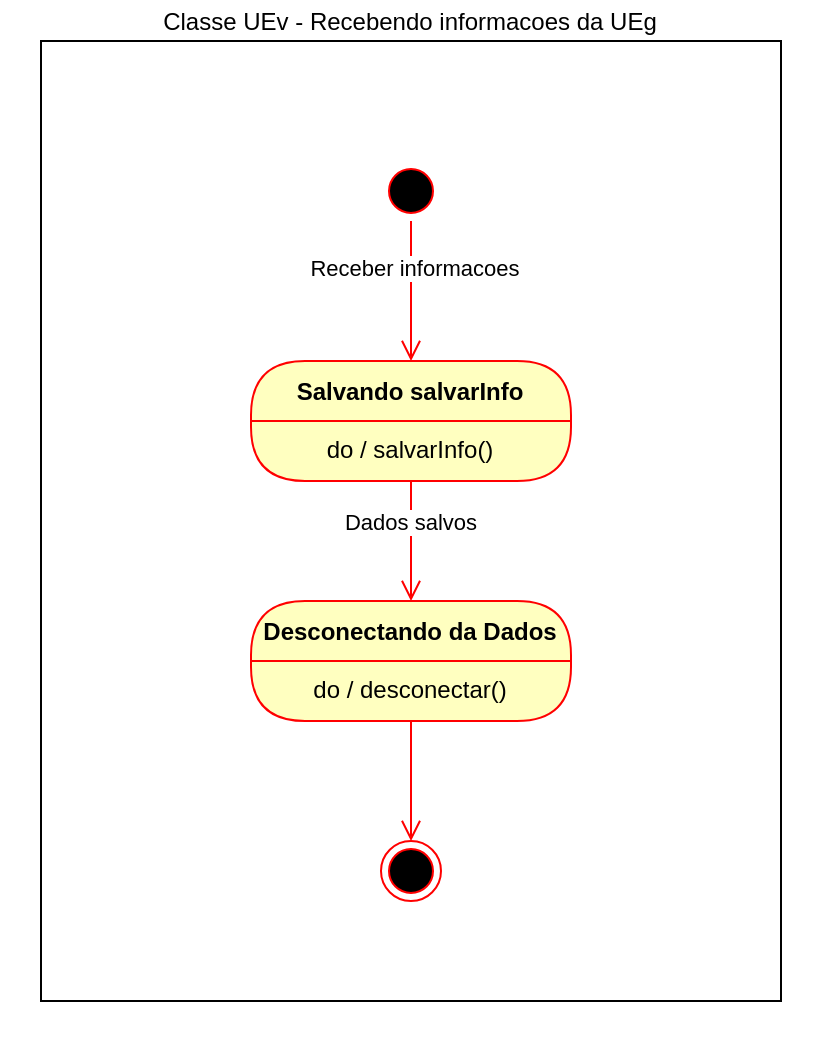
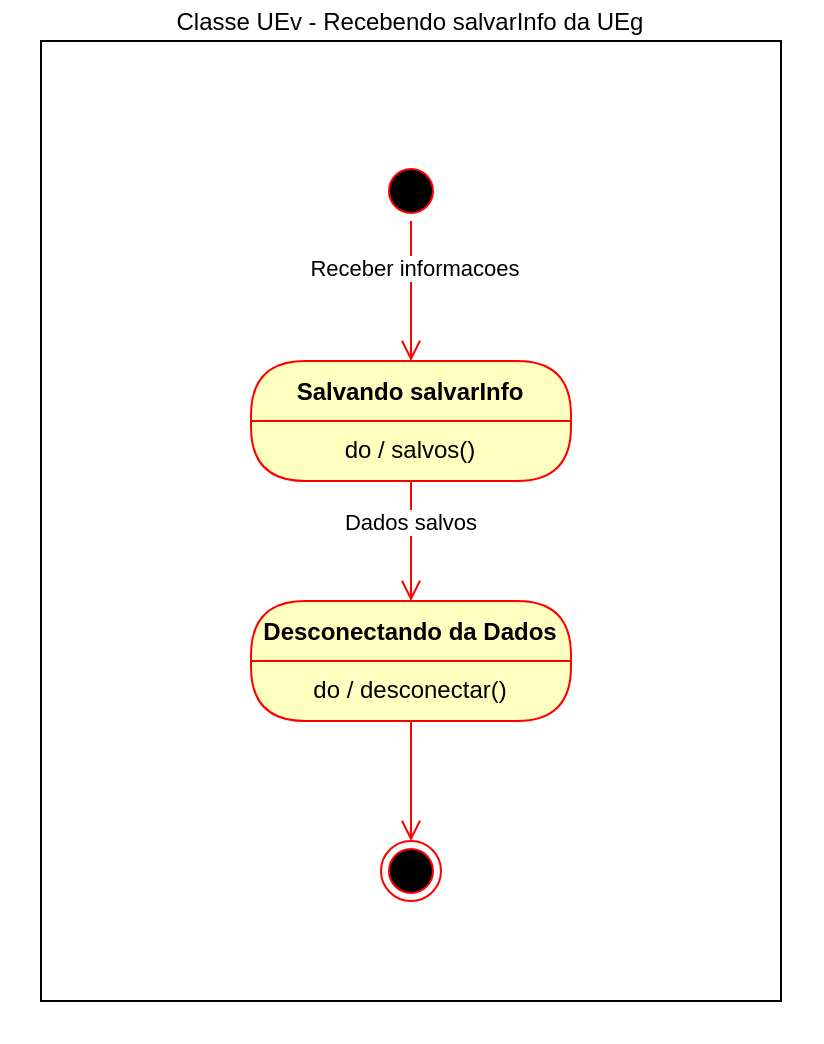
(411, 21) -> (411, 21)
(411, 451) -> (411, 451)
